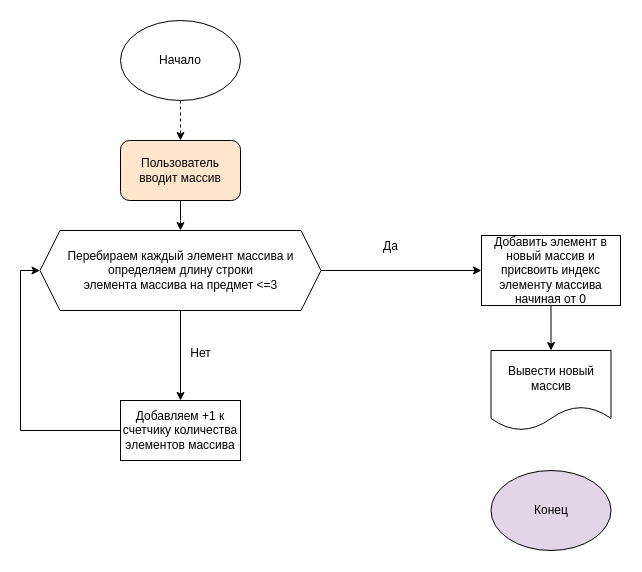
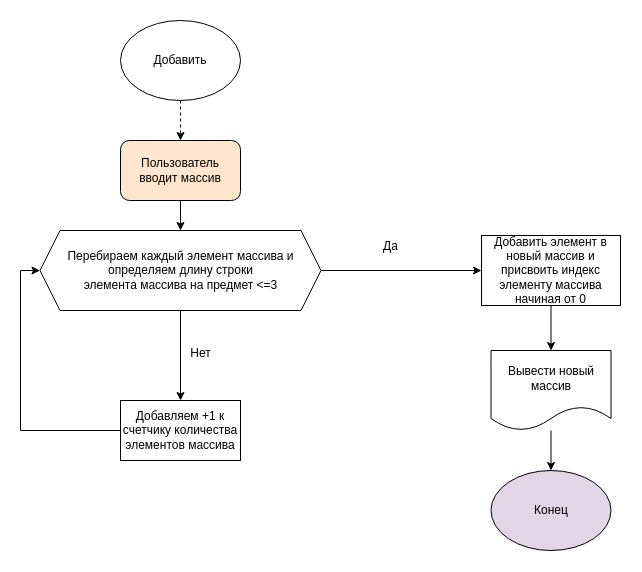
(181, 61) -> (181, 61)
none -> (551, 447)
